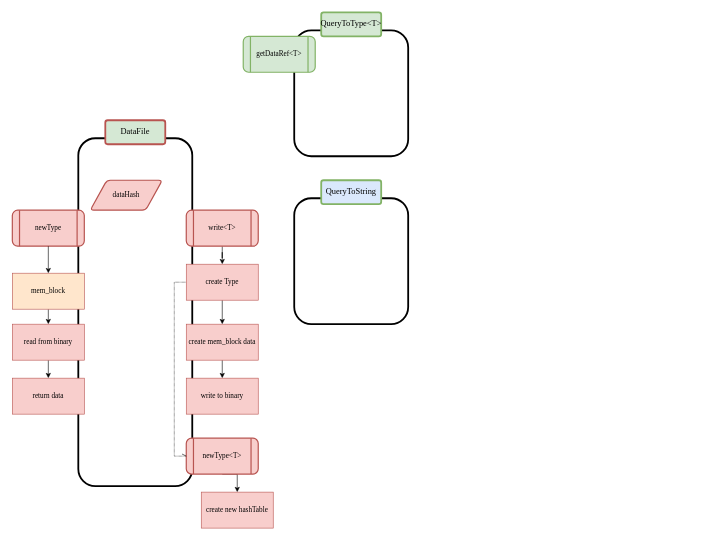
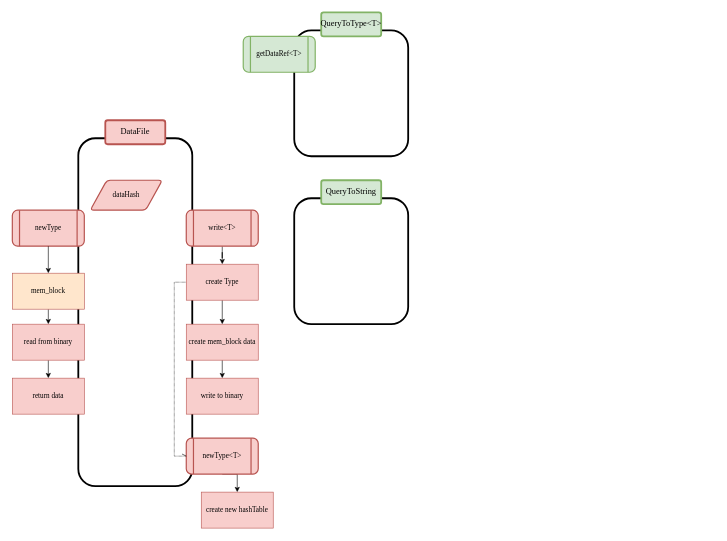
(135, 132) -> (135, 132)
(351, 192) -> (351, 192)
